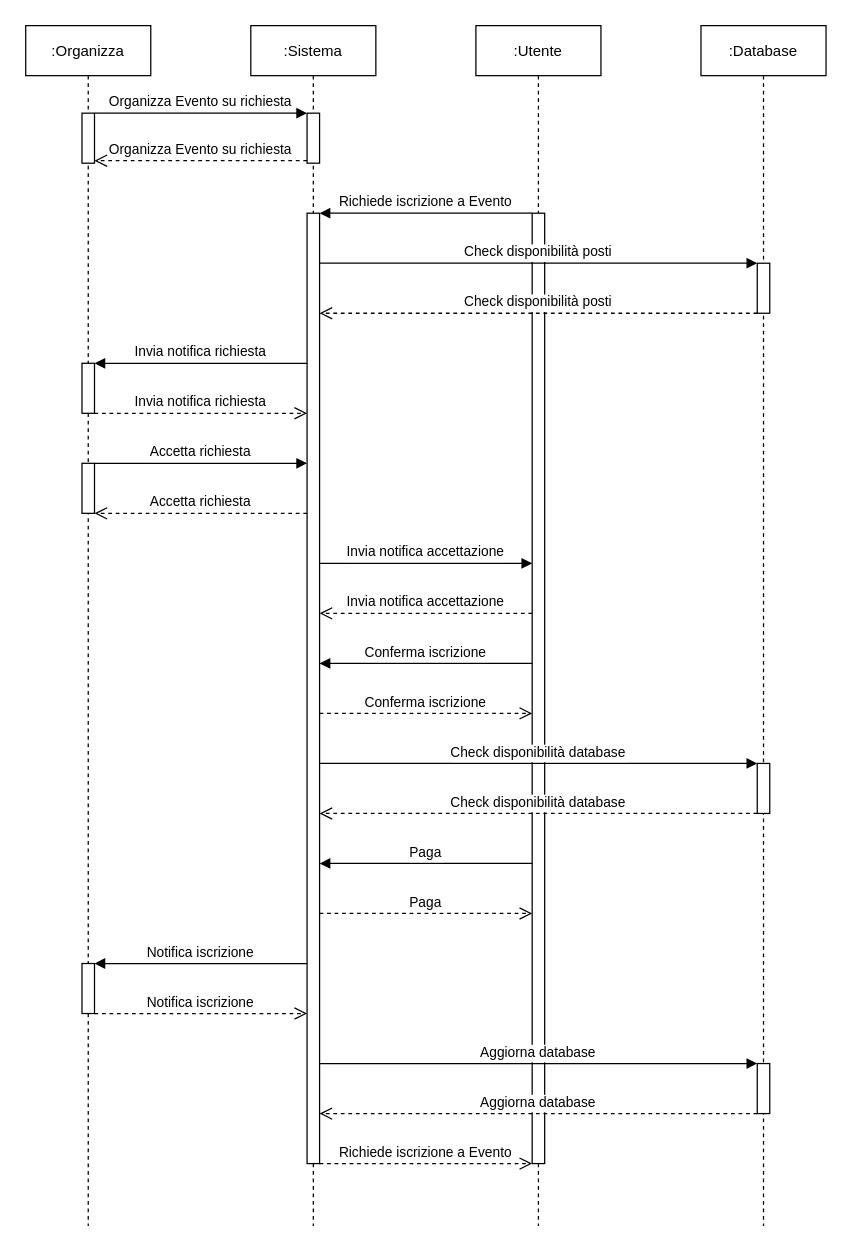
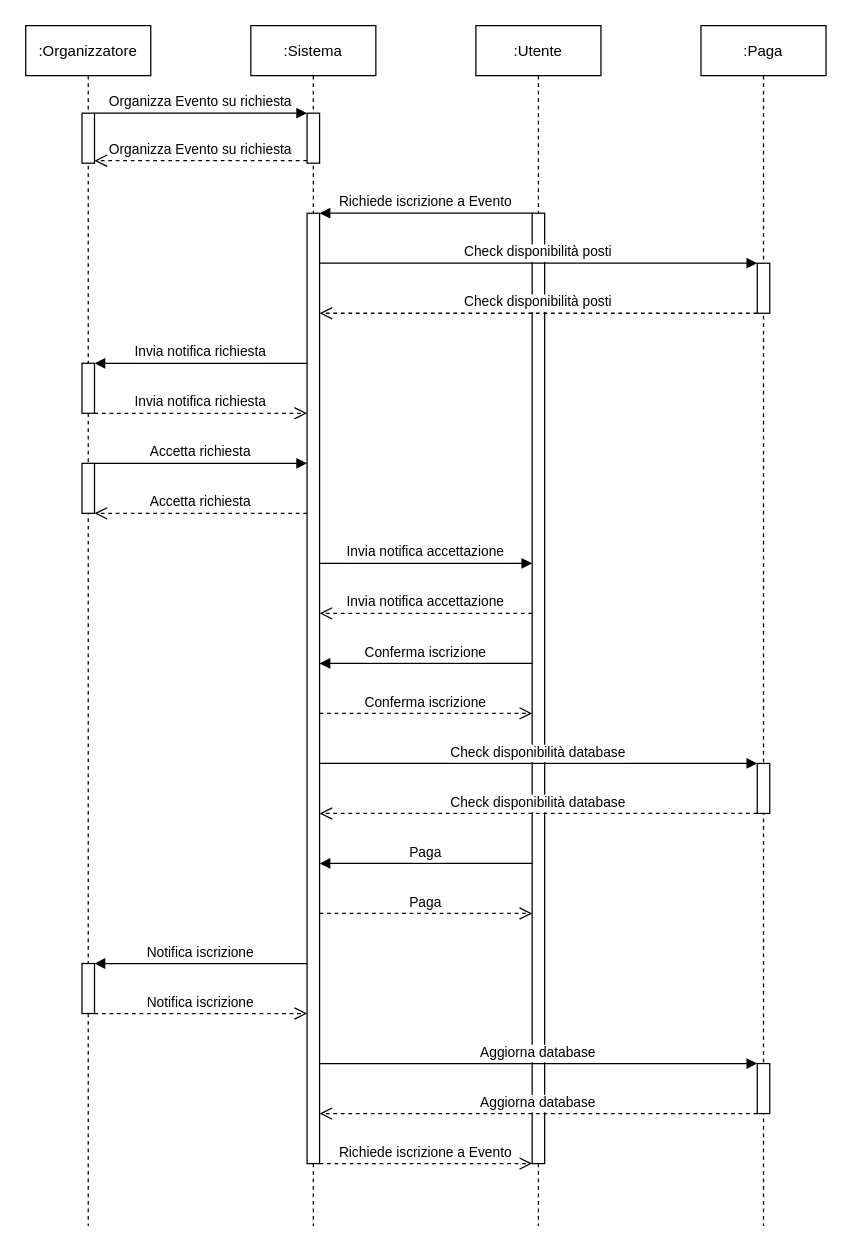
(88, 51) -> (88, 51)
(763, 51) -> (763, 51)
